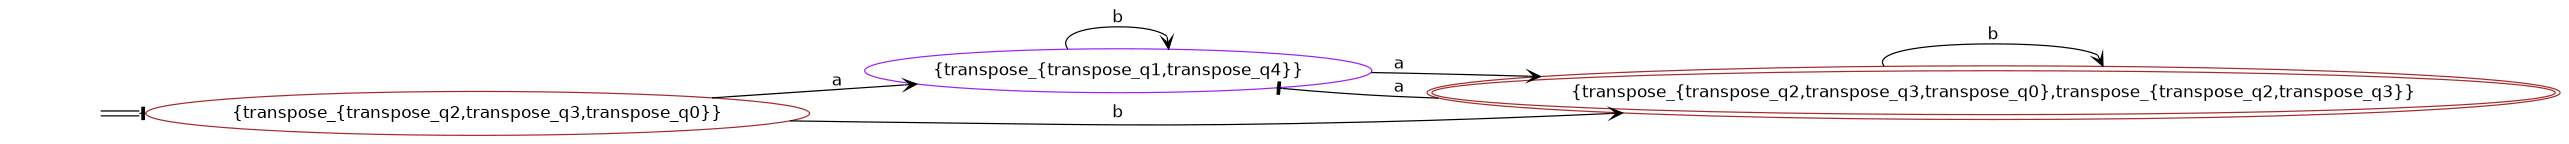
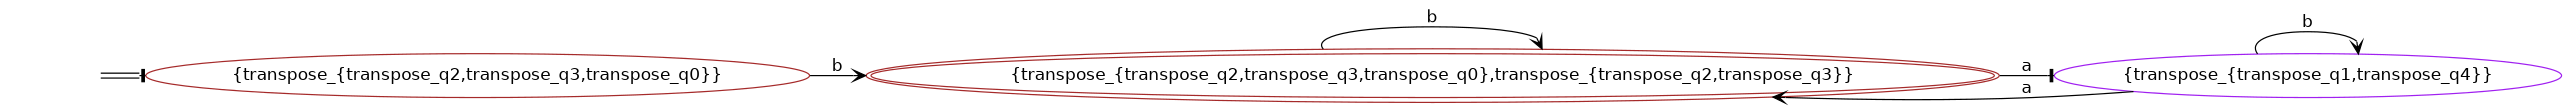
(808, 91) -> none
